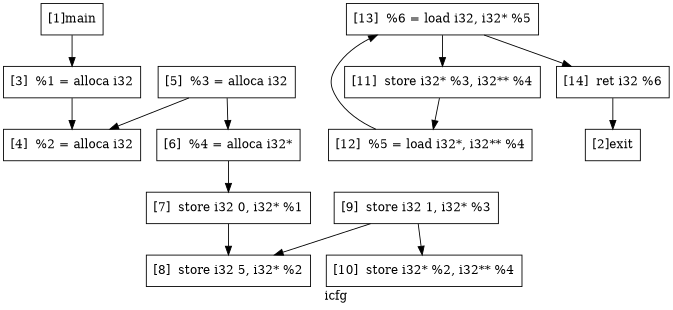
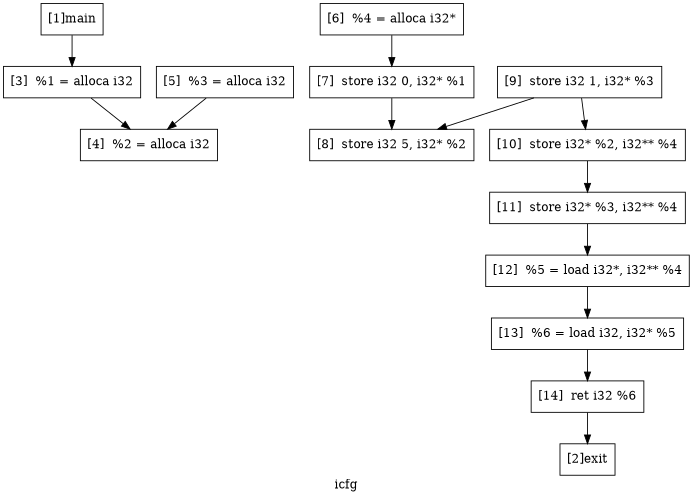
(442, 46) -> (588, 172)
(227, 109) -> none
